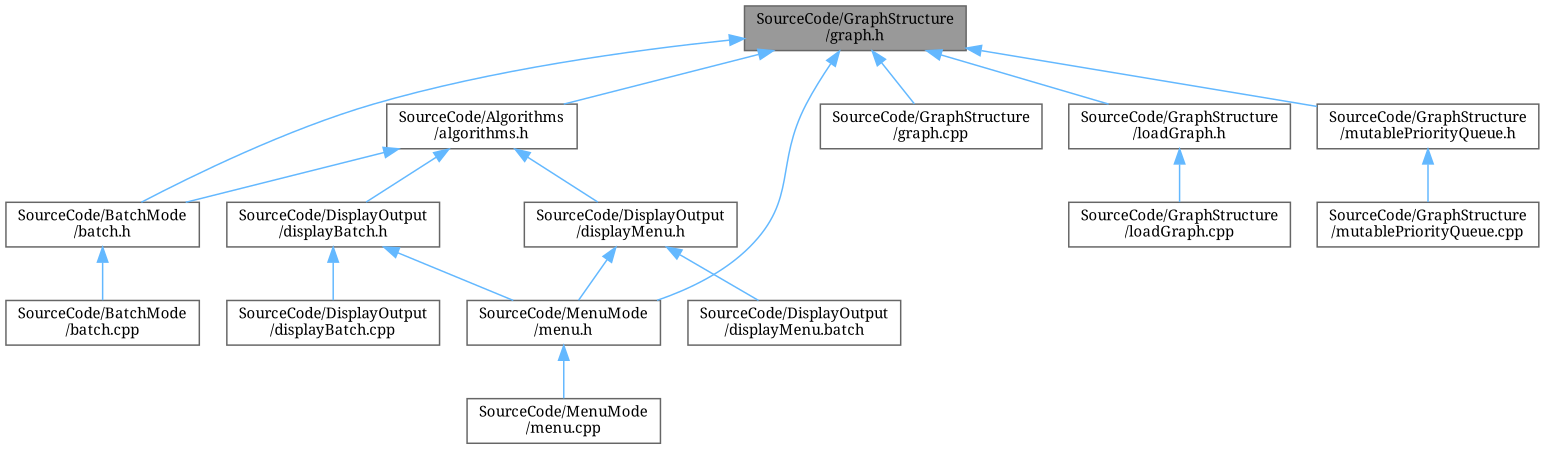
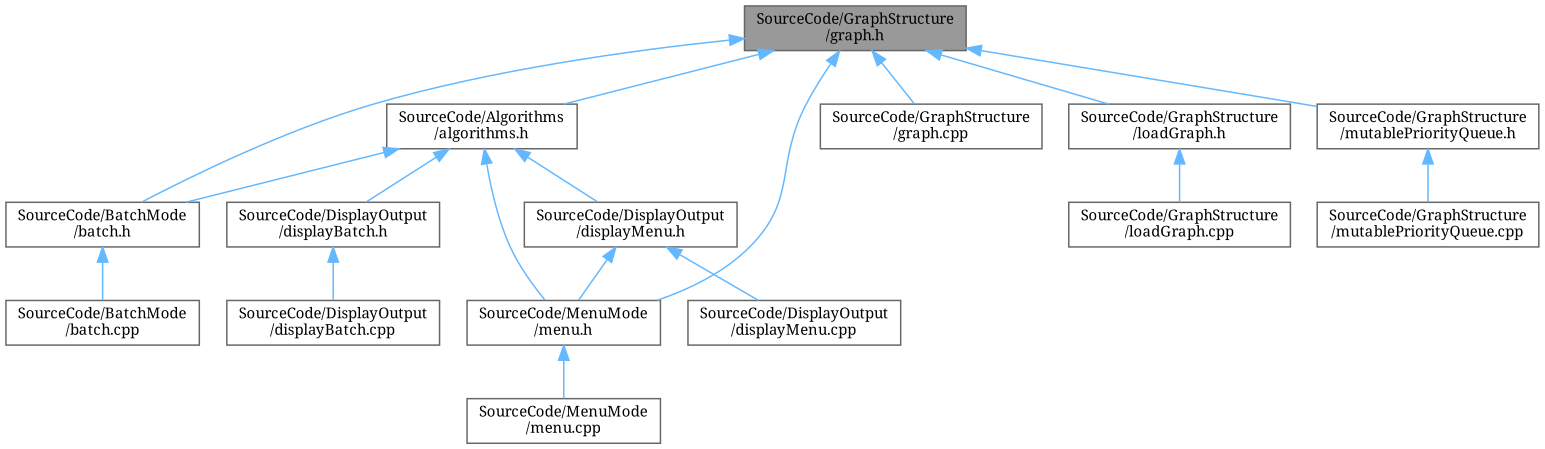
(456, 277) -> (506, 237)
(794, 323) -> (794, 323)
